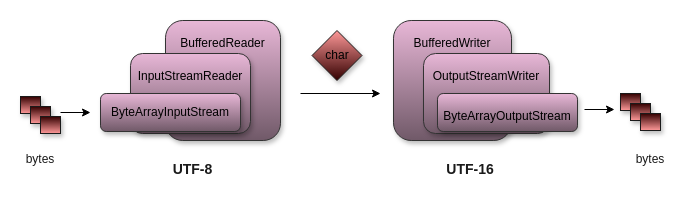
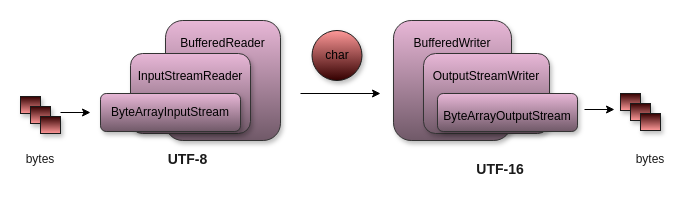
(337, 56) -> (337, 56)
(193, 170) -> (188, 160)
(471, 170) -> (501, 170)
